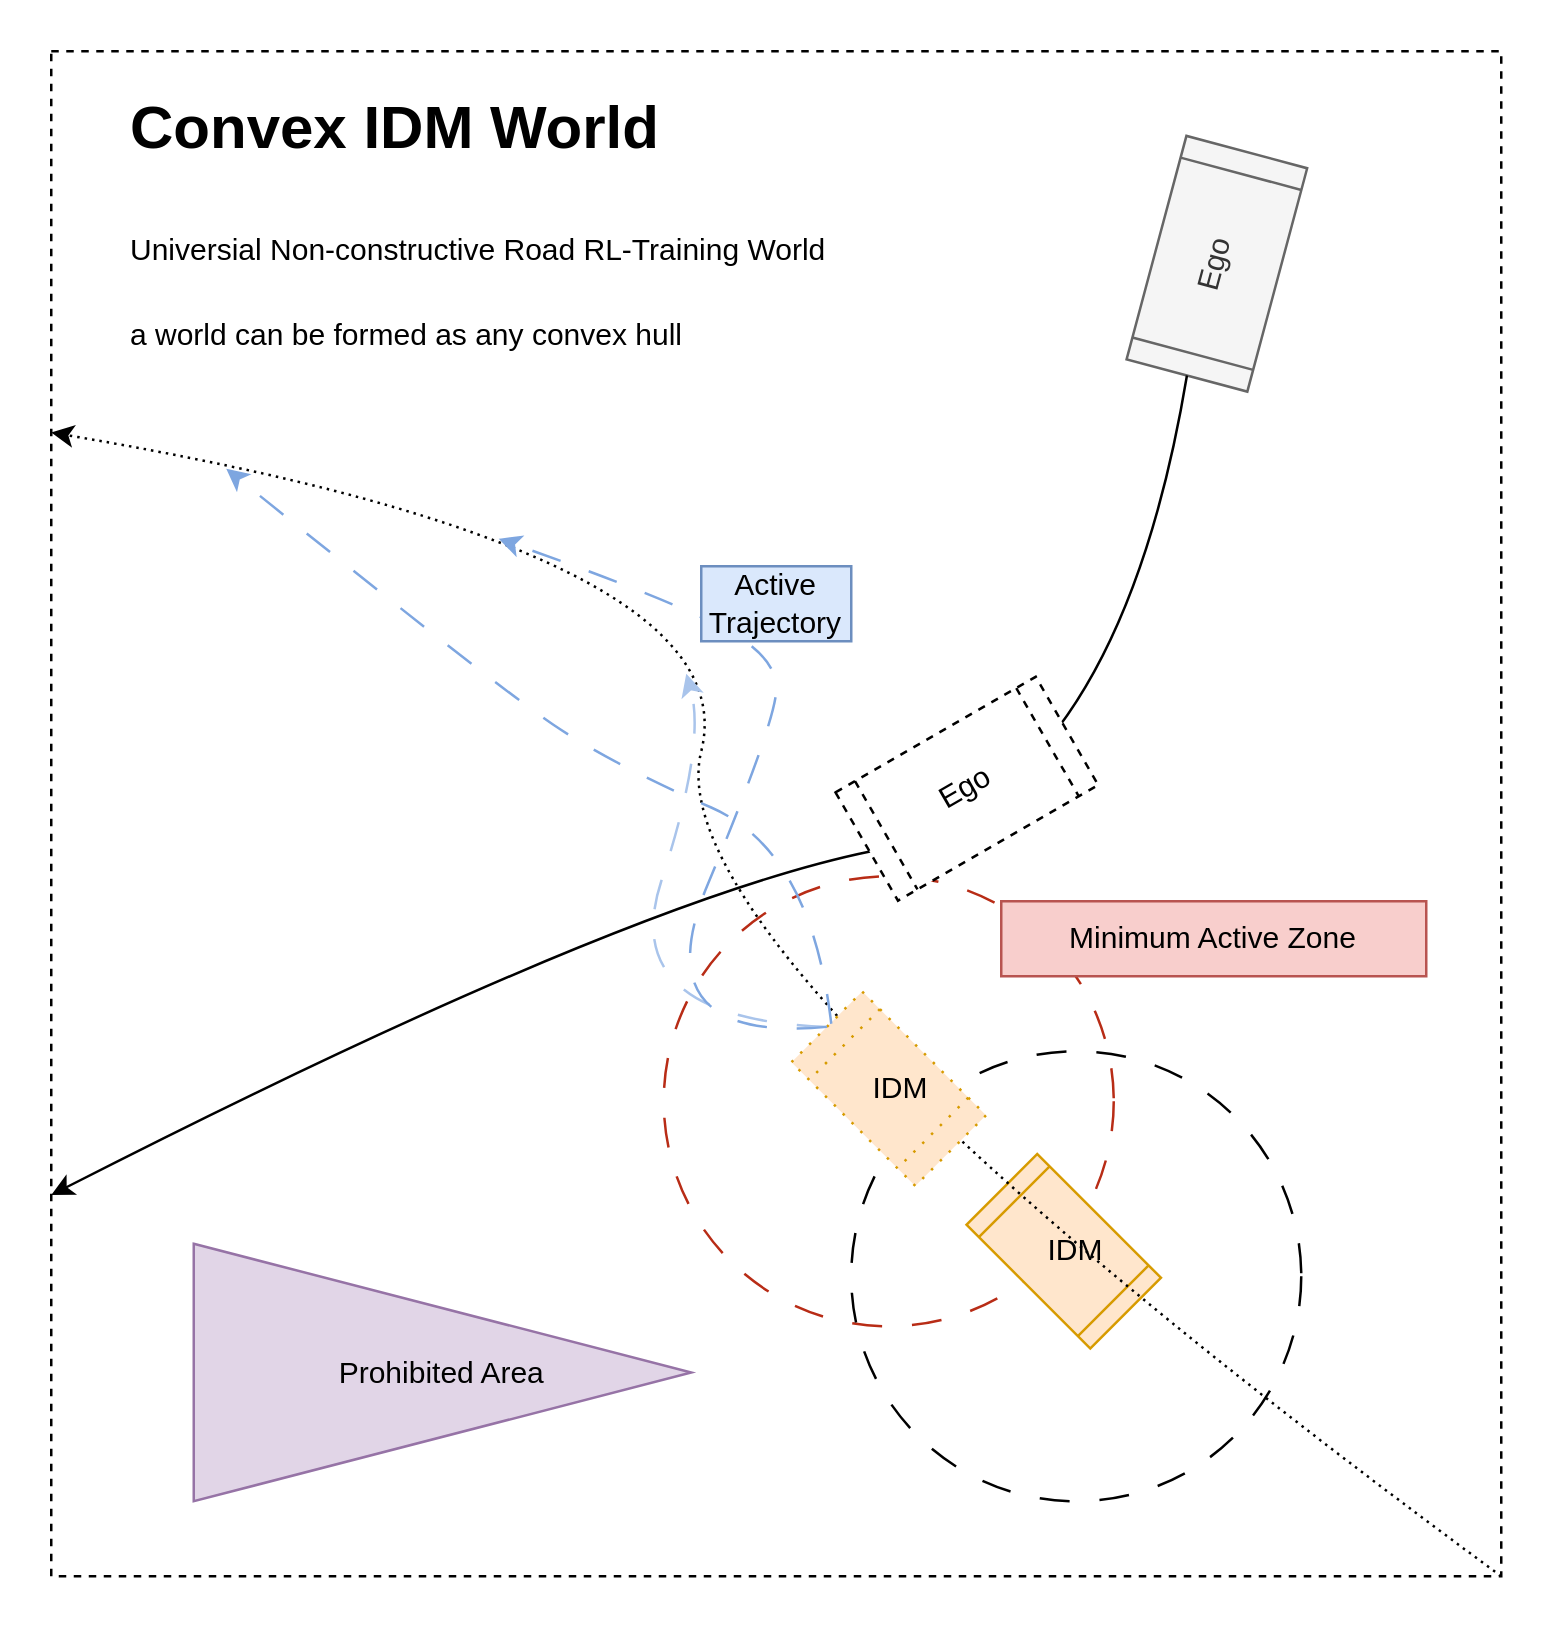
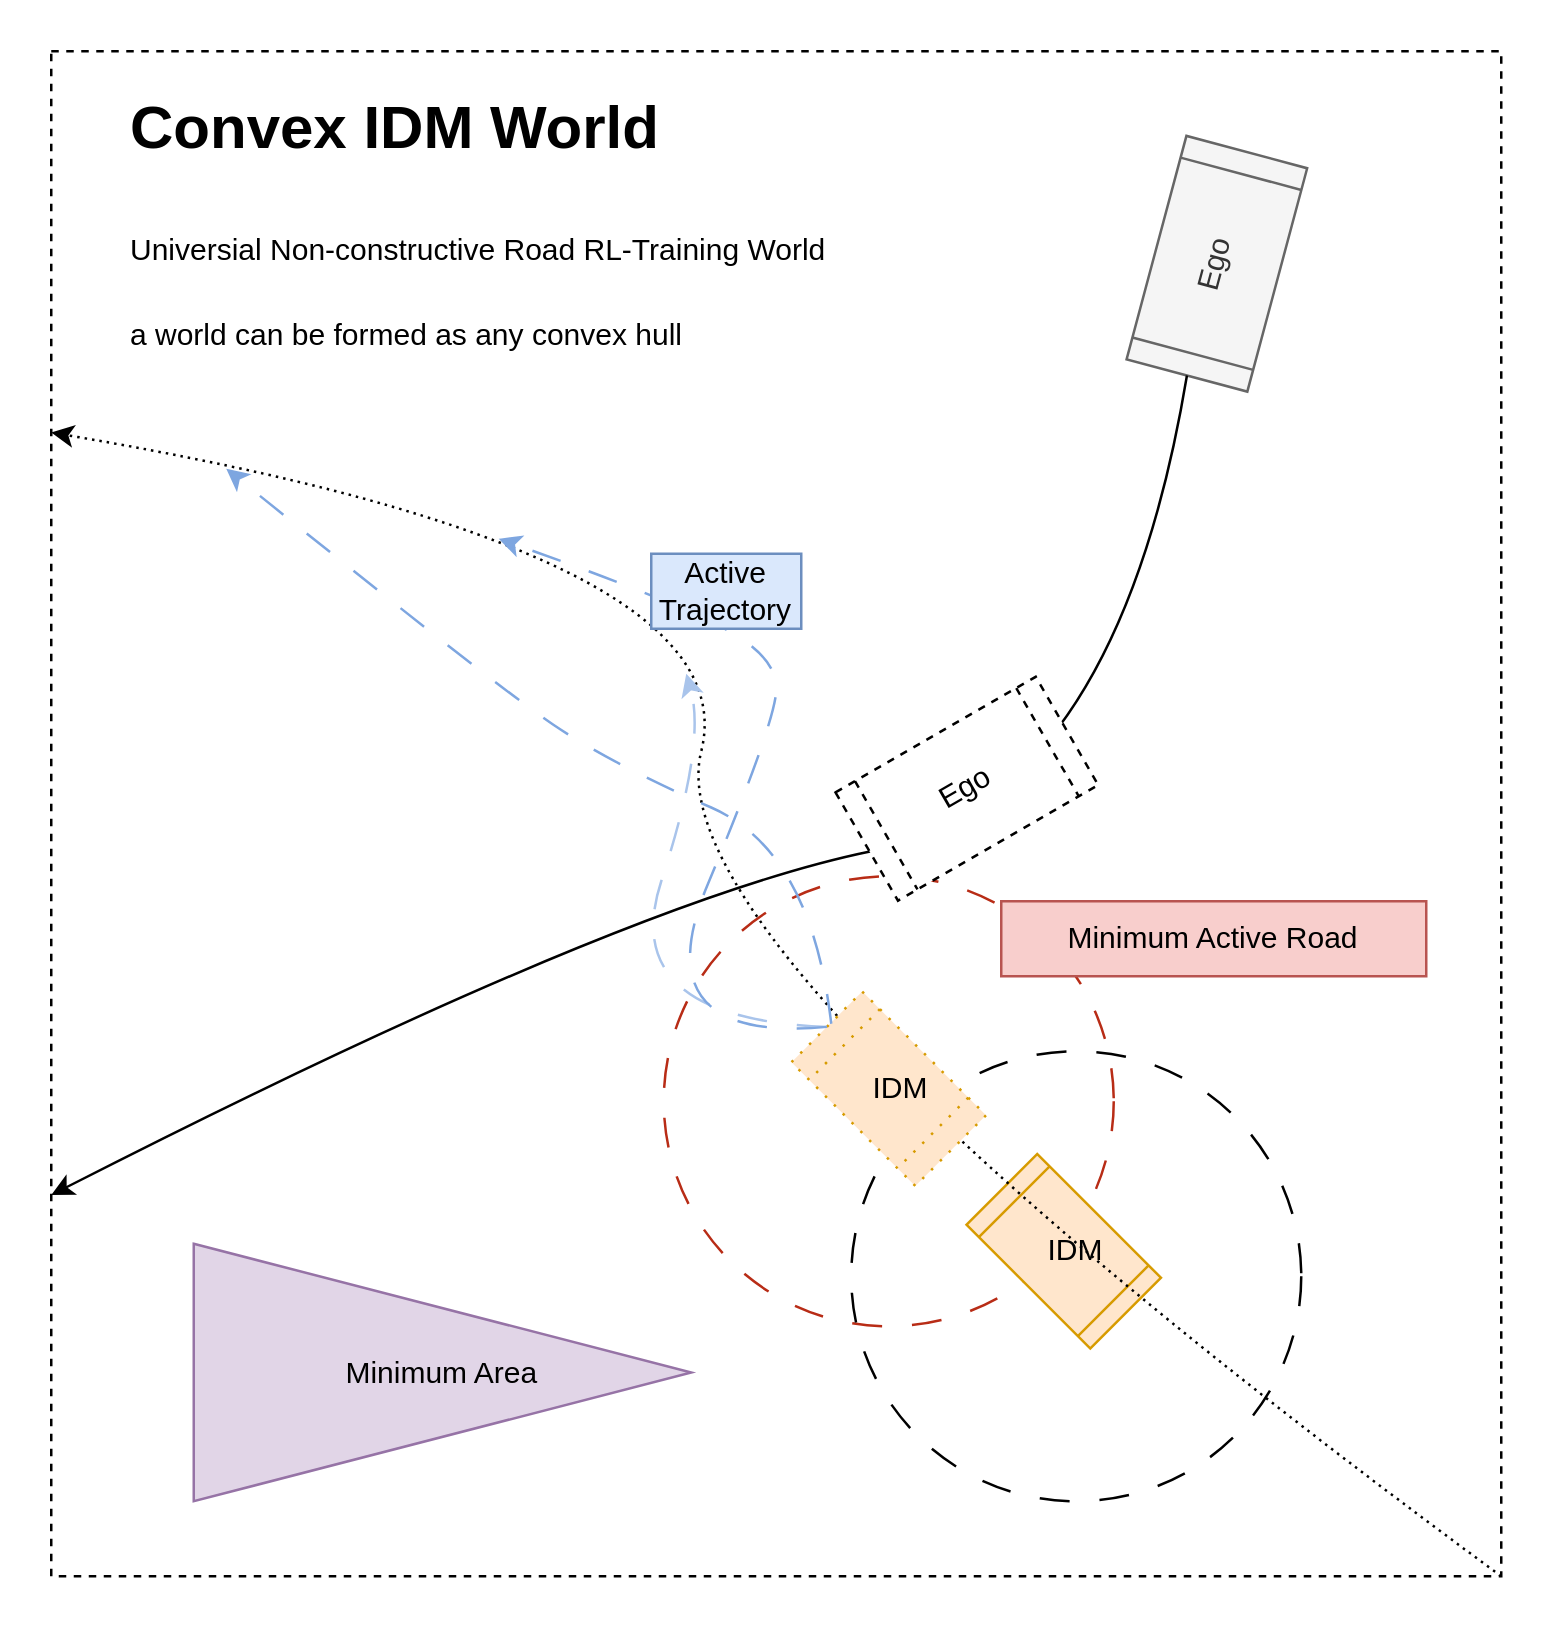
(776, 604) -> (726, 591)
(1214, 939) -> (1214, 939)
(443, 1374) -> (443, 1374)
